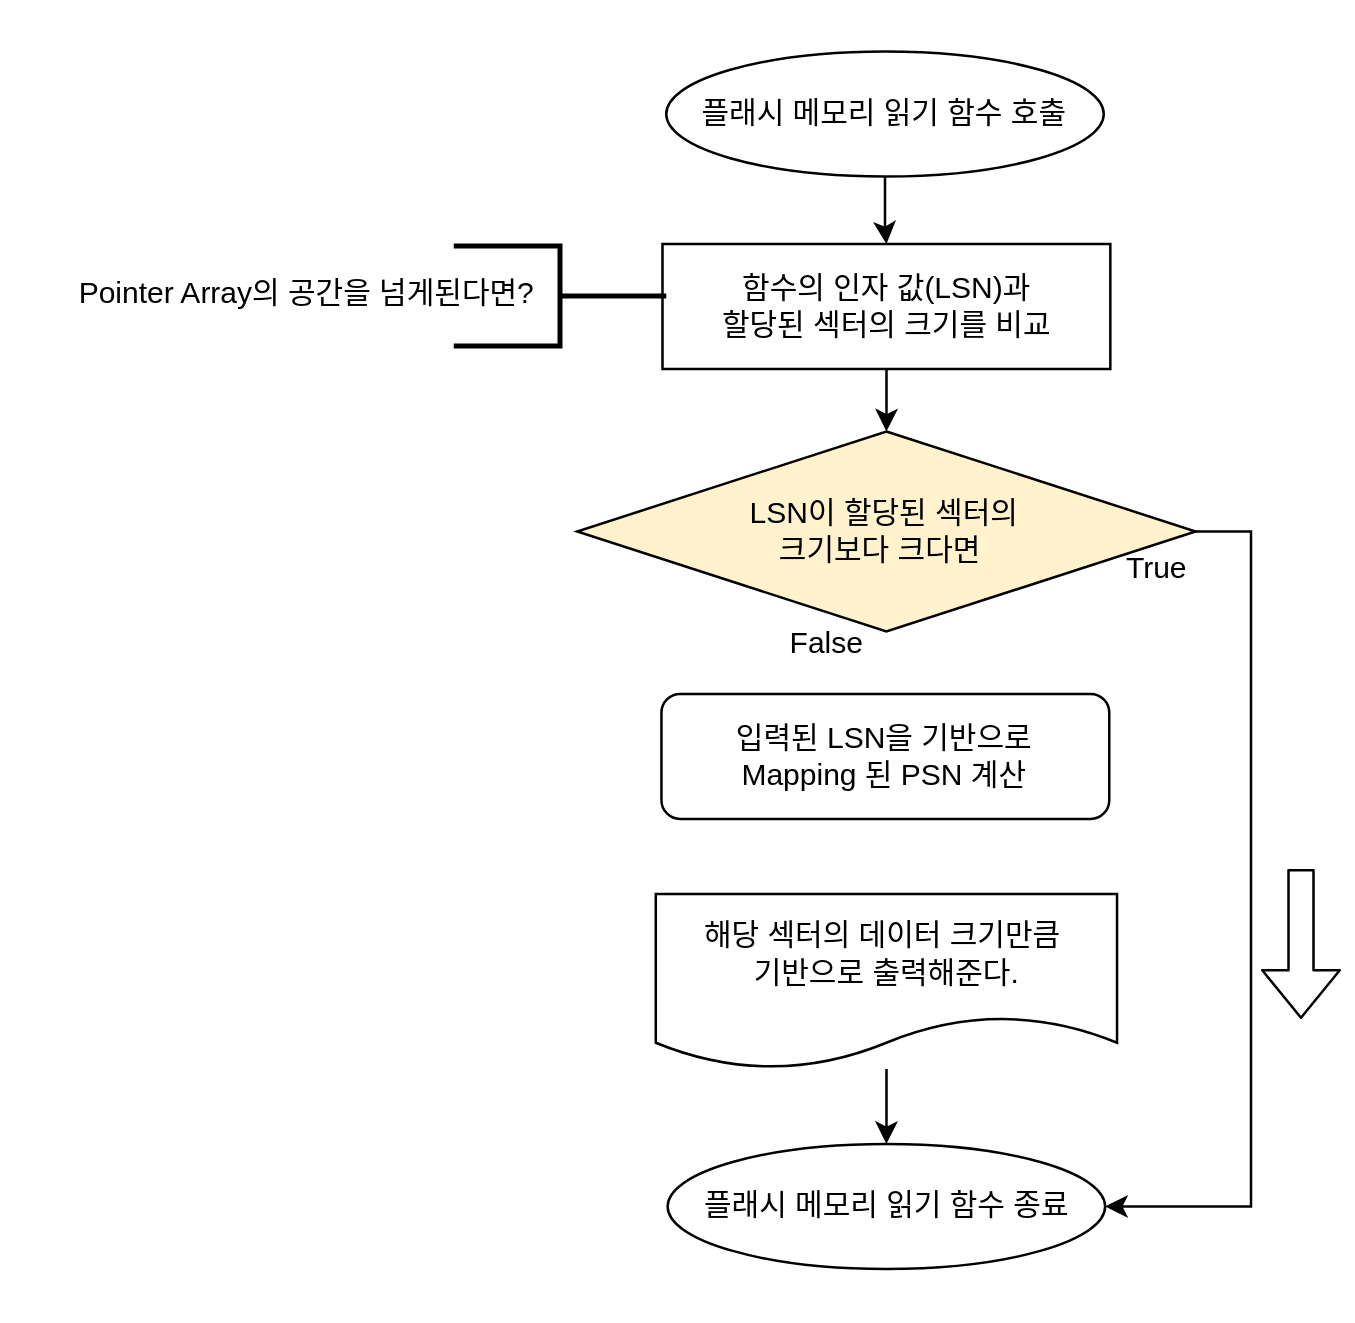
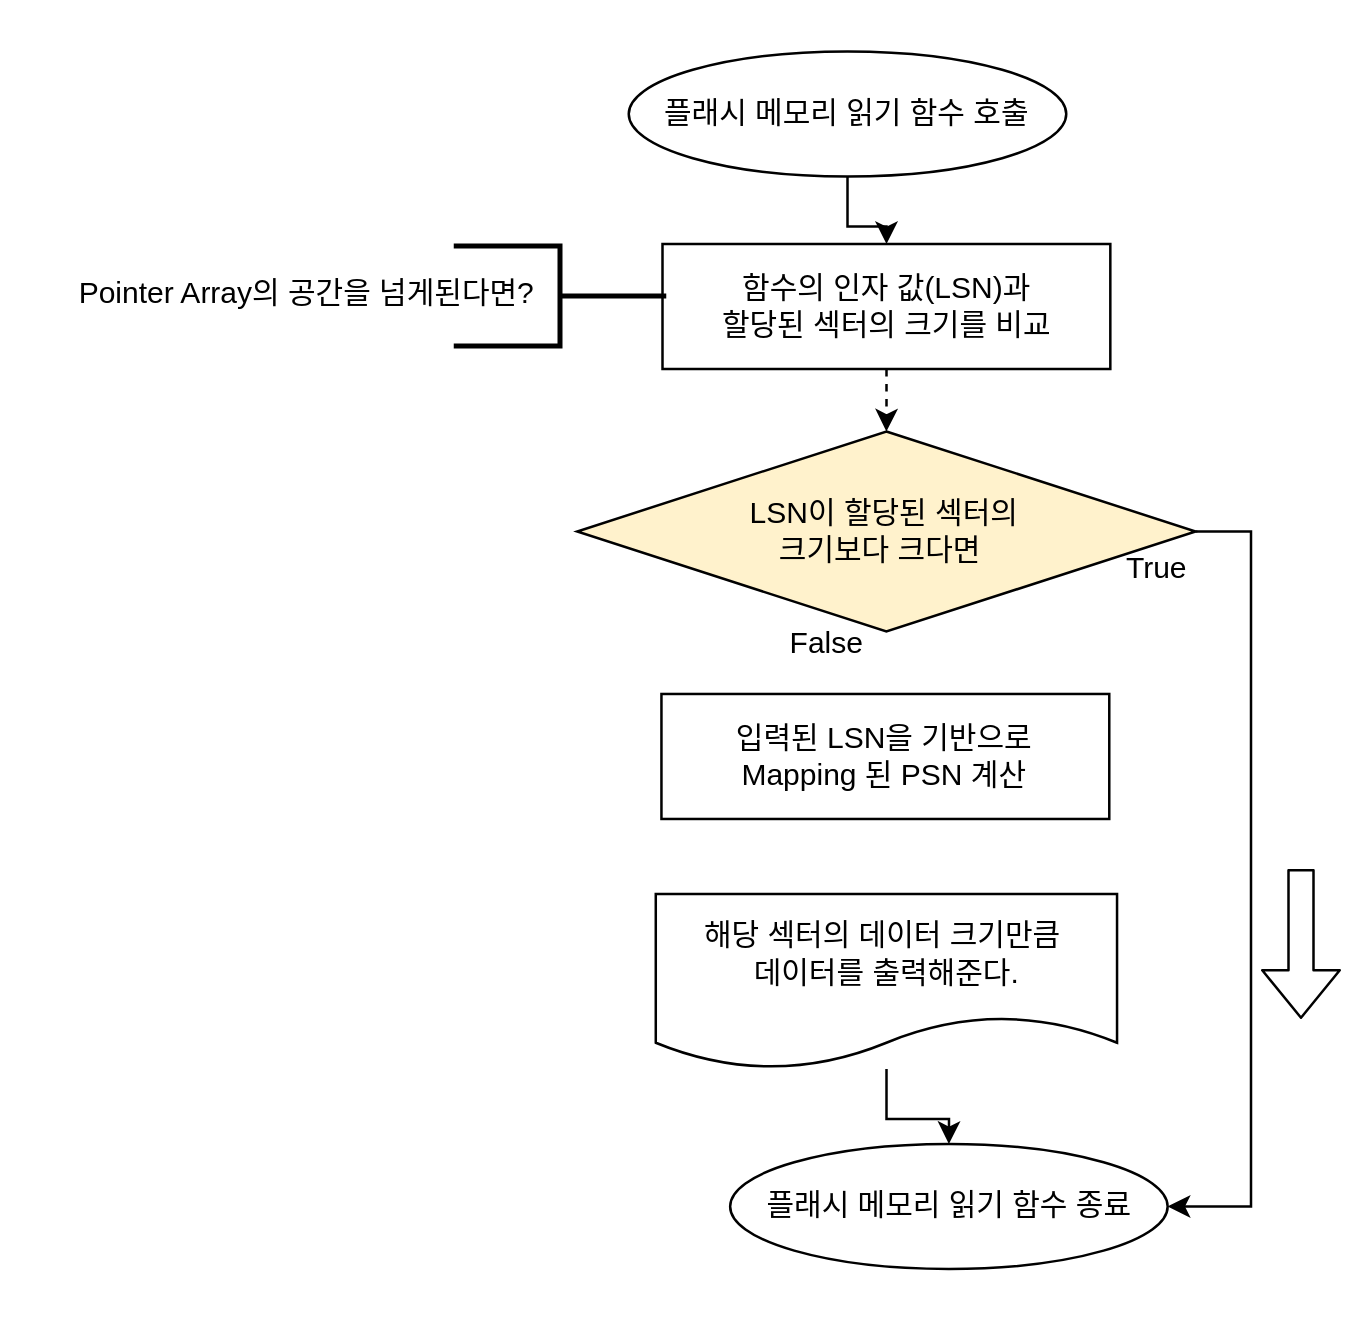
(885, 114) -> (848, 114)
(887, 398) -> (887, 398)
(885, 756) -> (885, 756)
(888, 954) -> (888, 954)
(886, 1206) -> (949, 1206)
